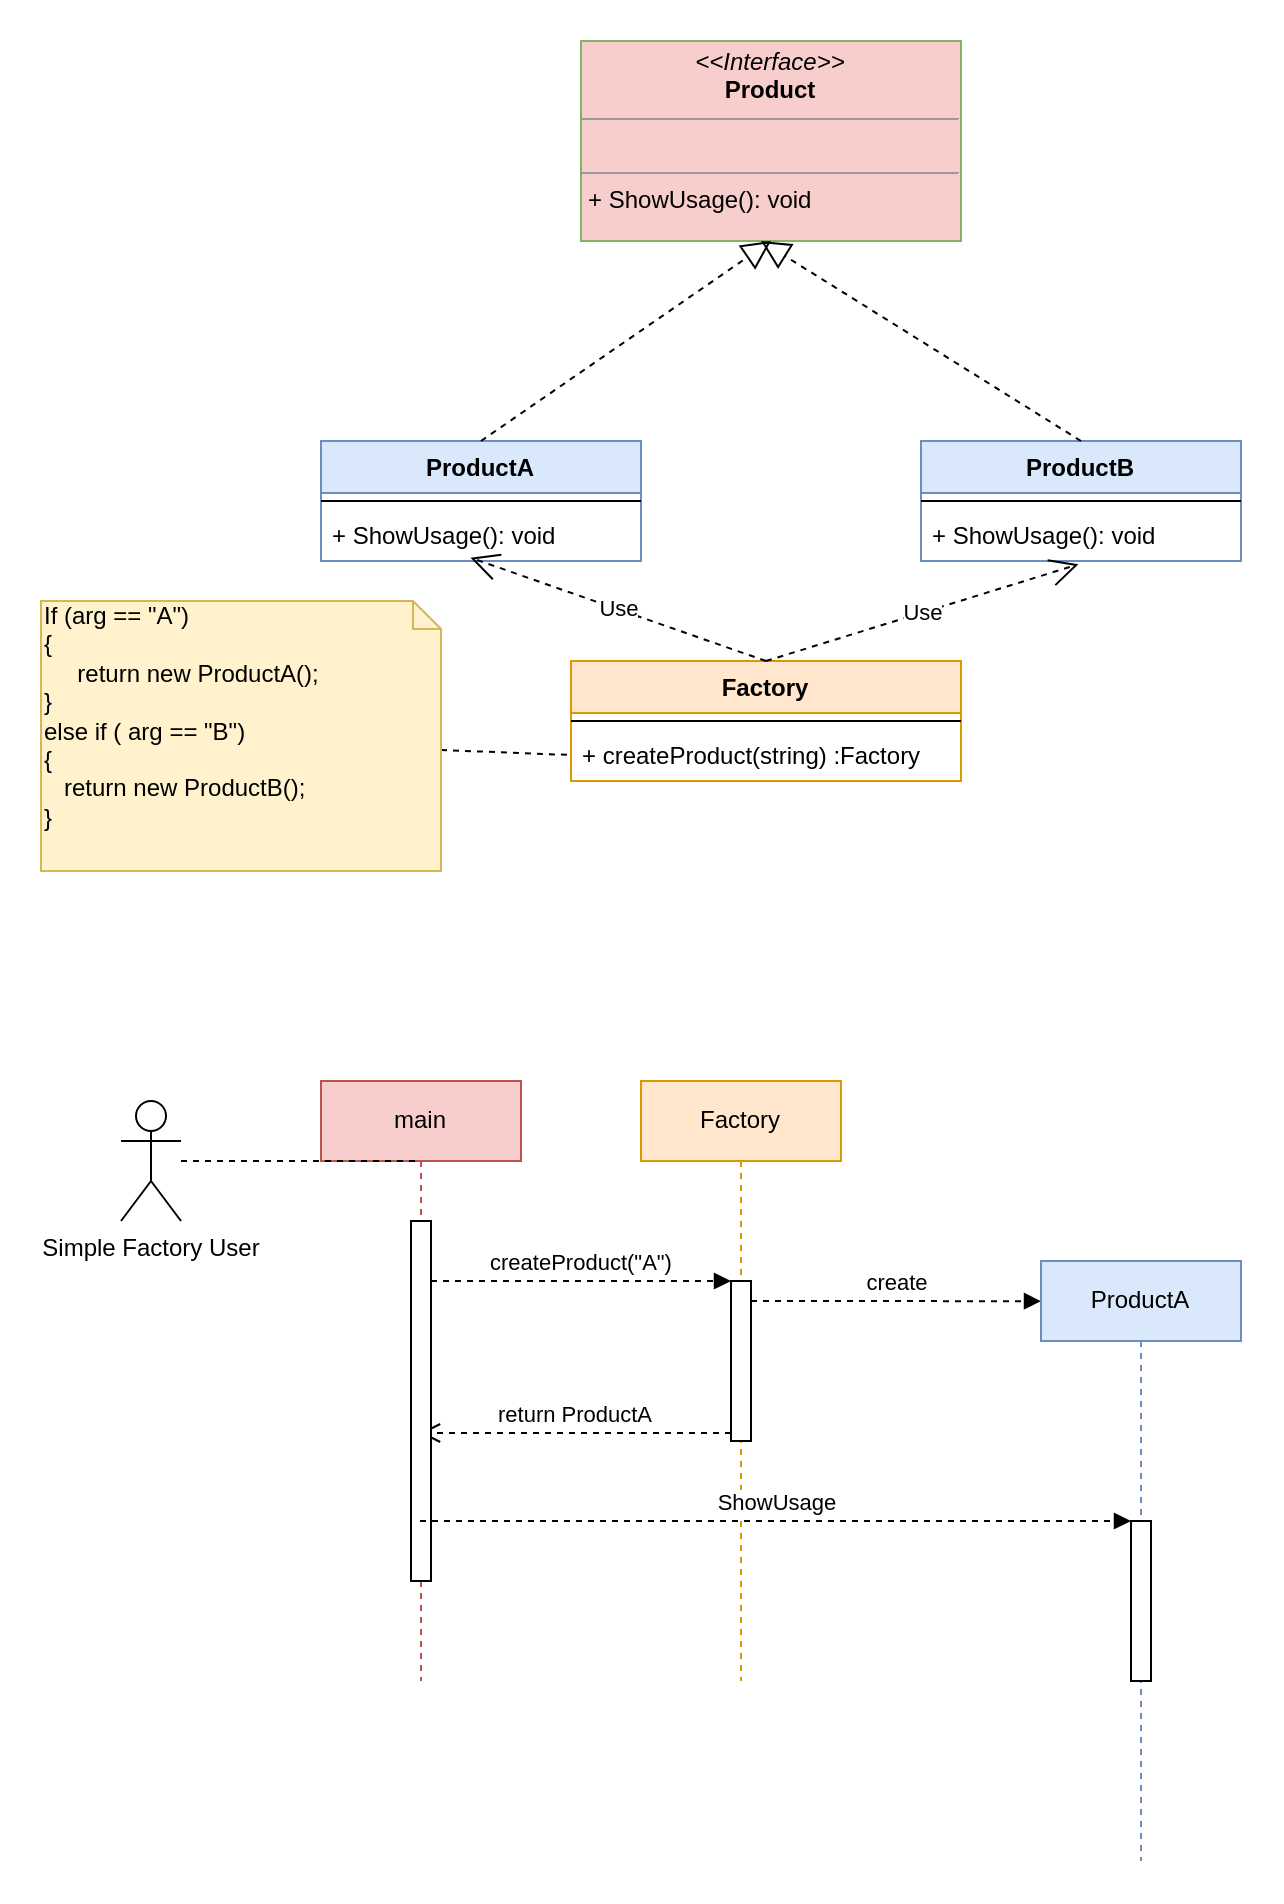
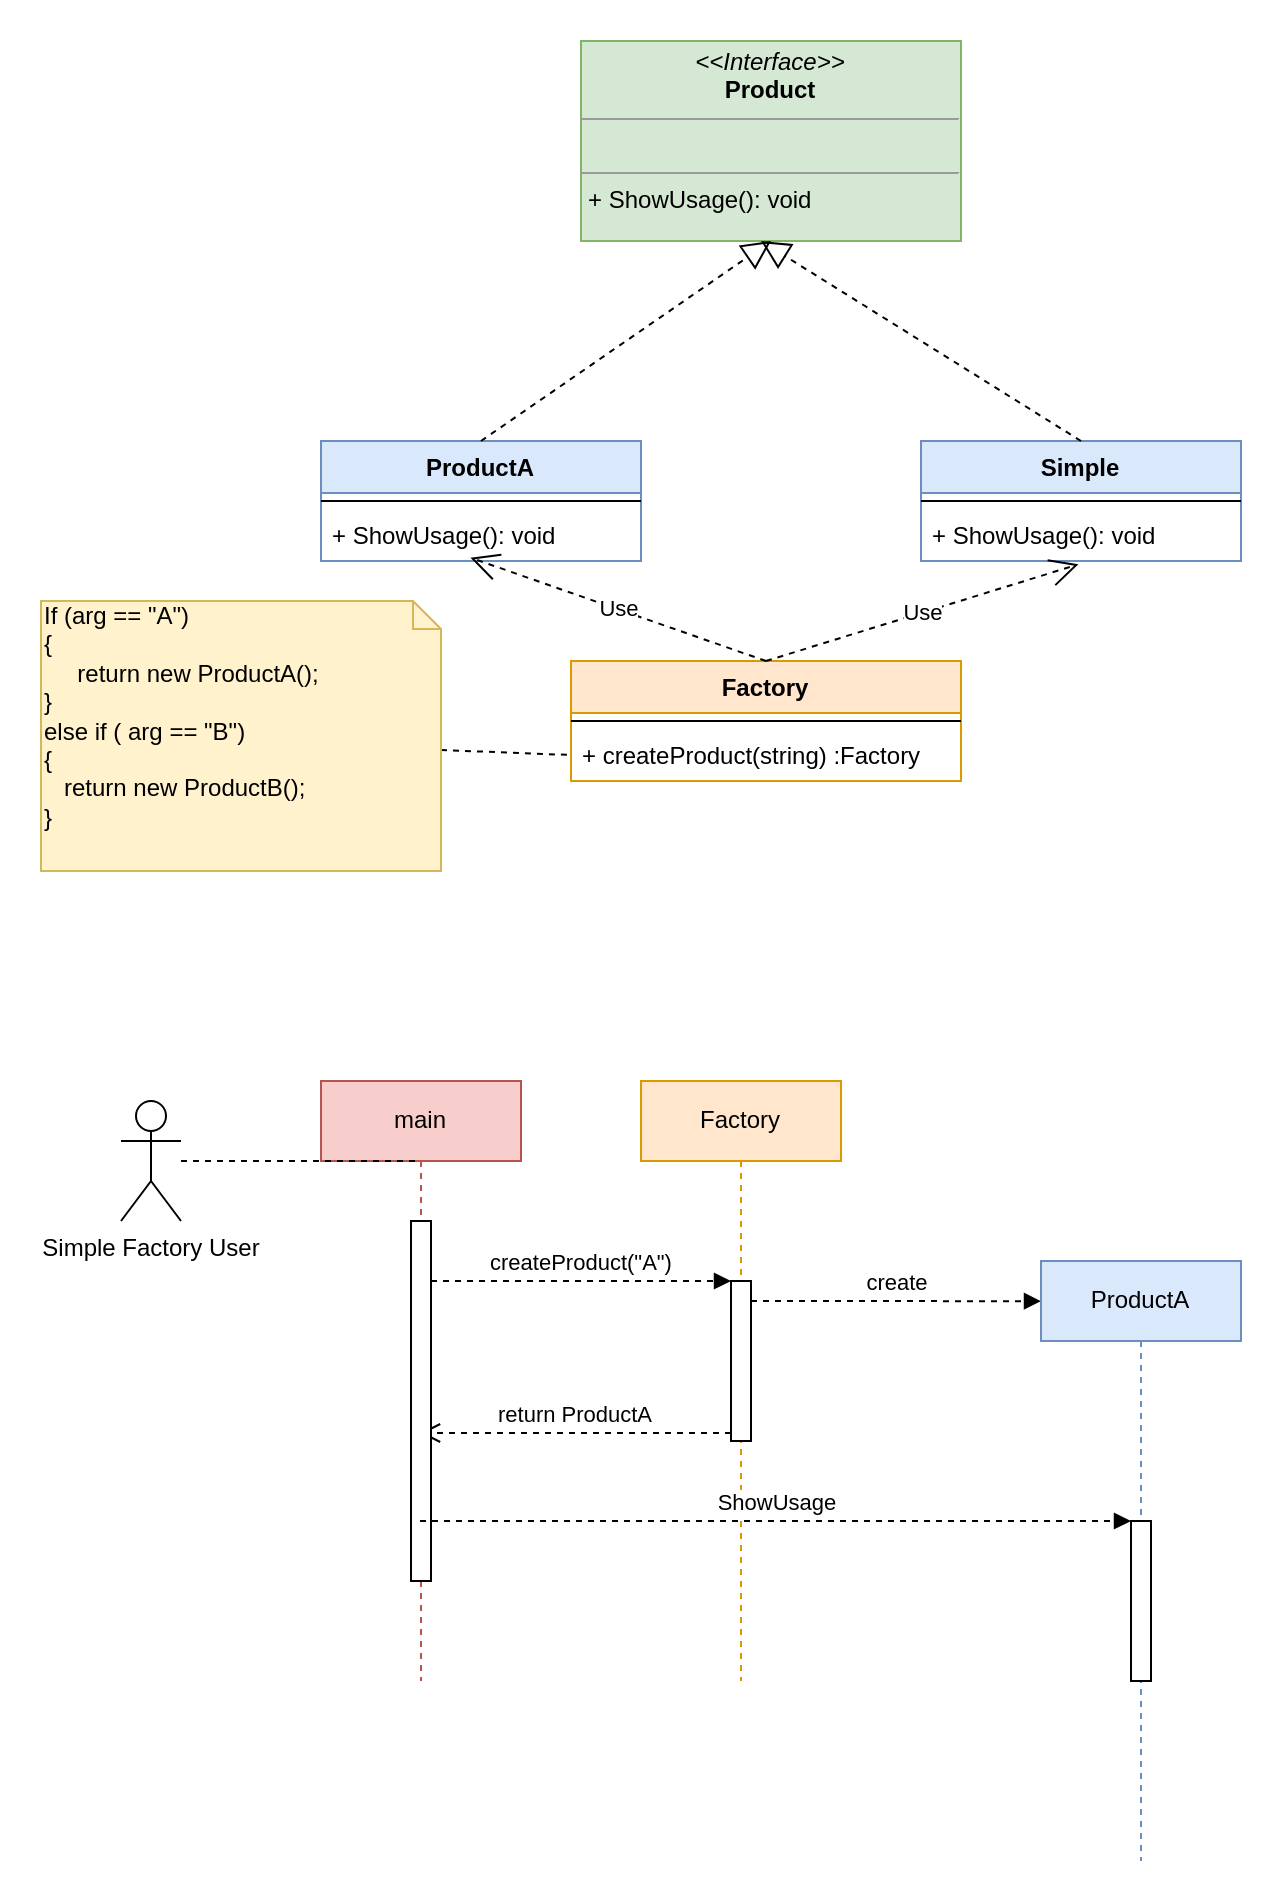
(771, 141) -> (771, 141)
(1080, 468) -> (1080, 468)
